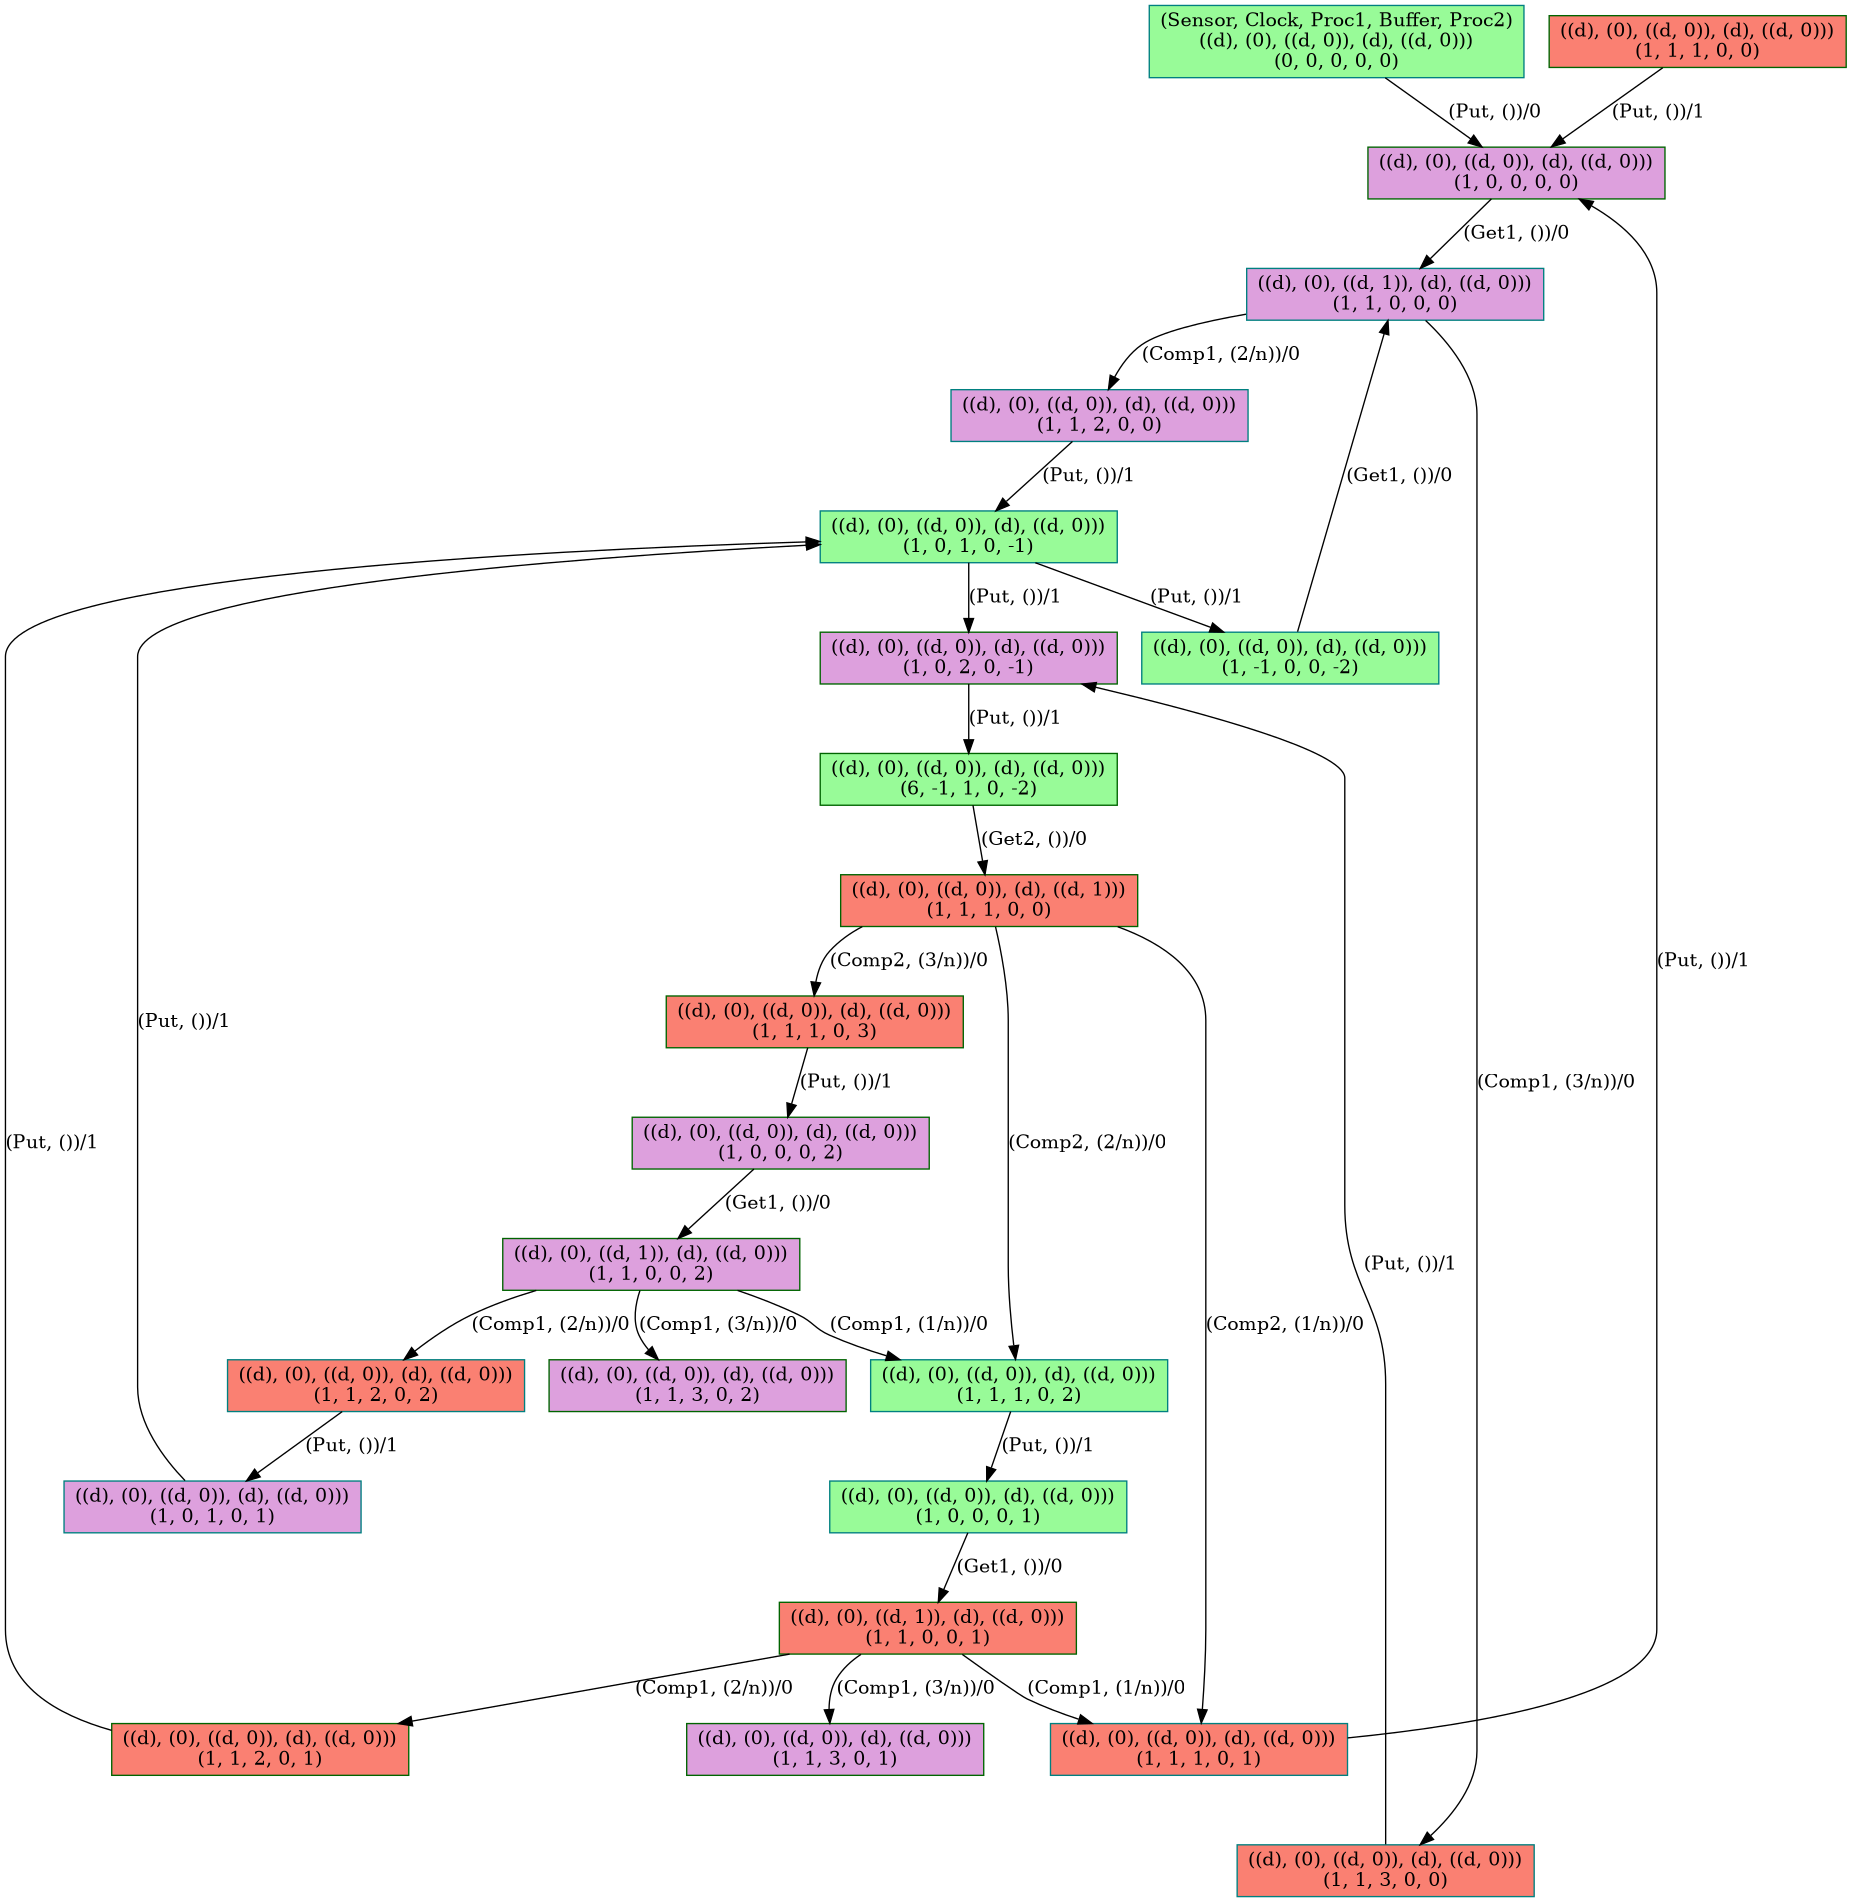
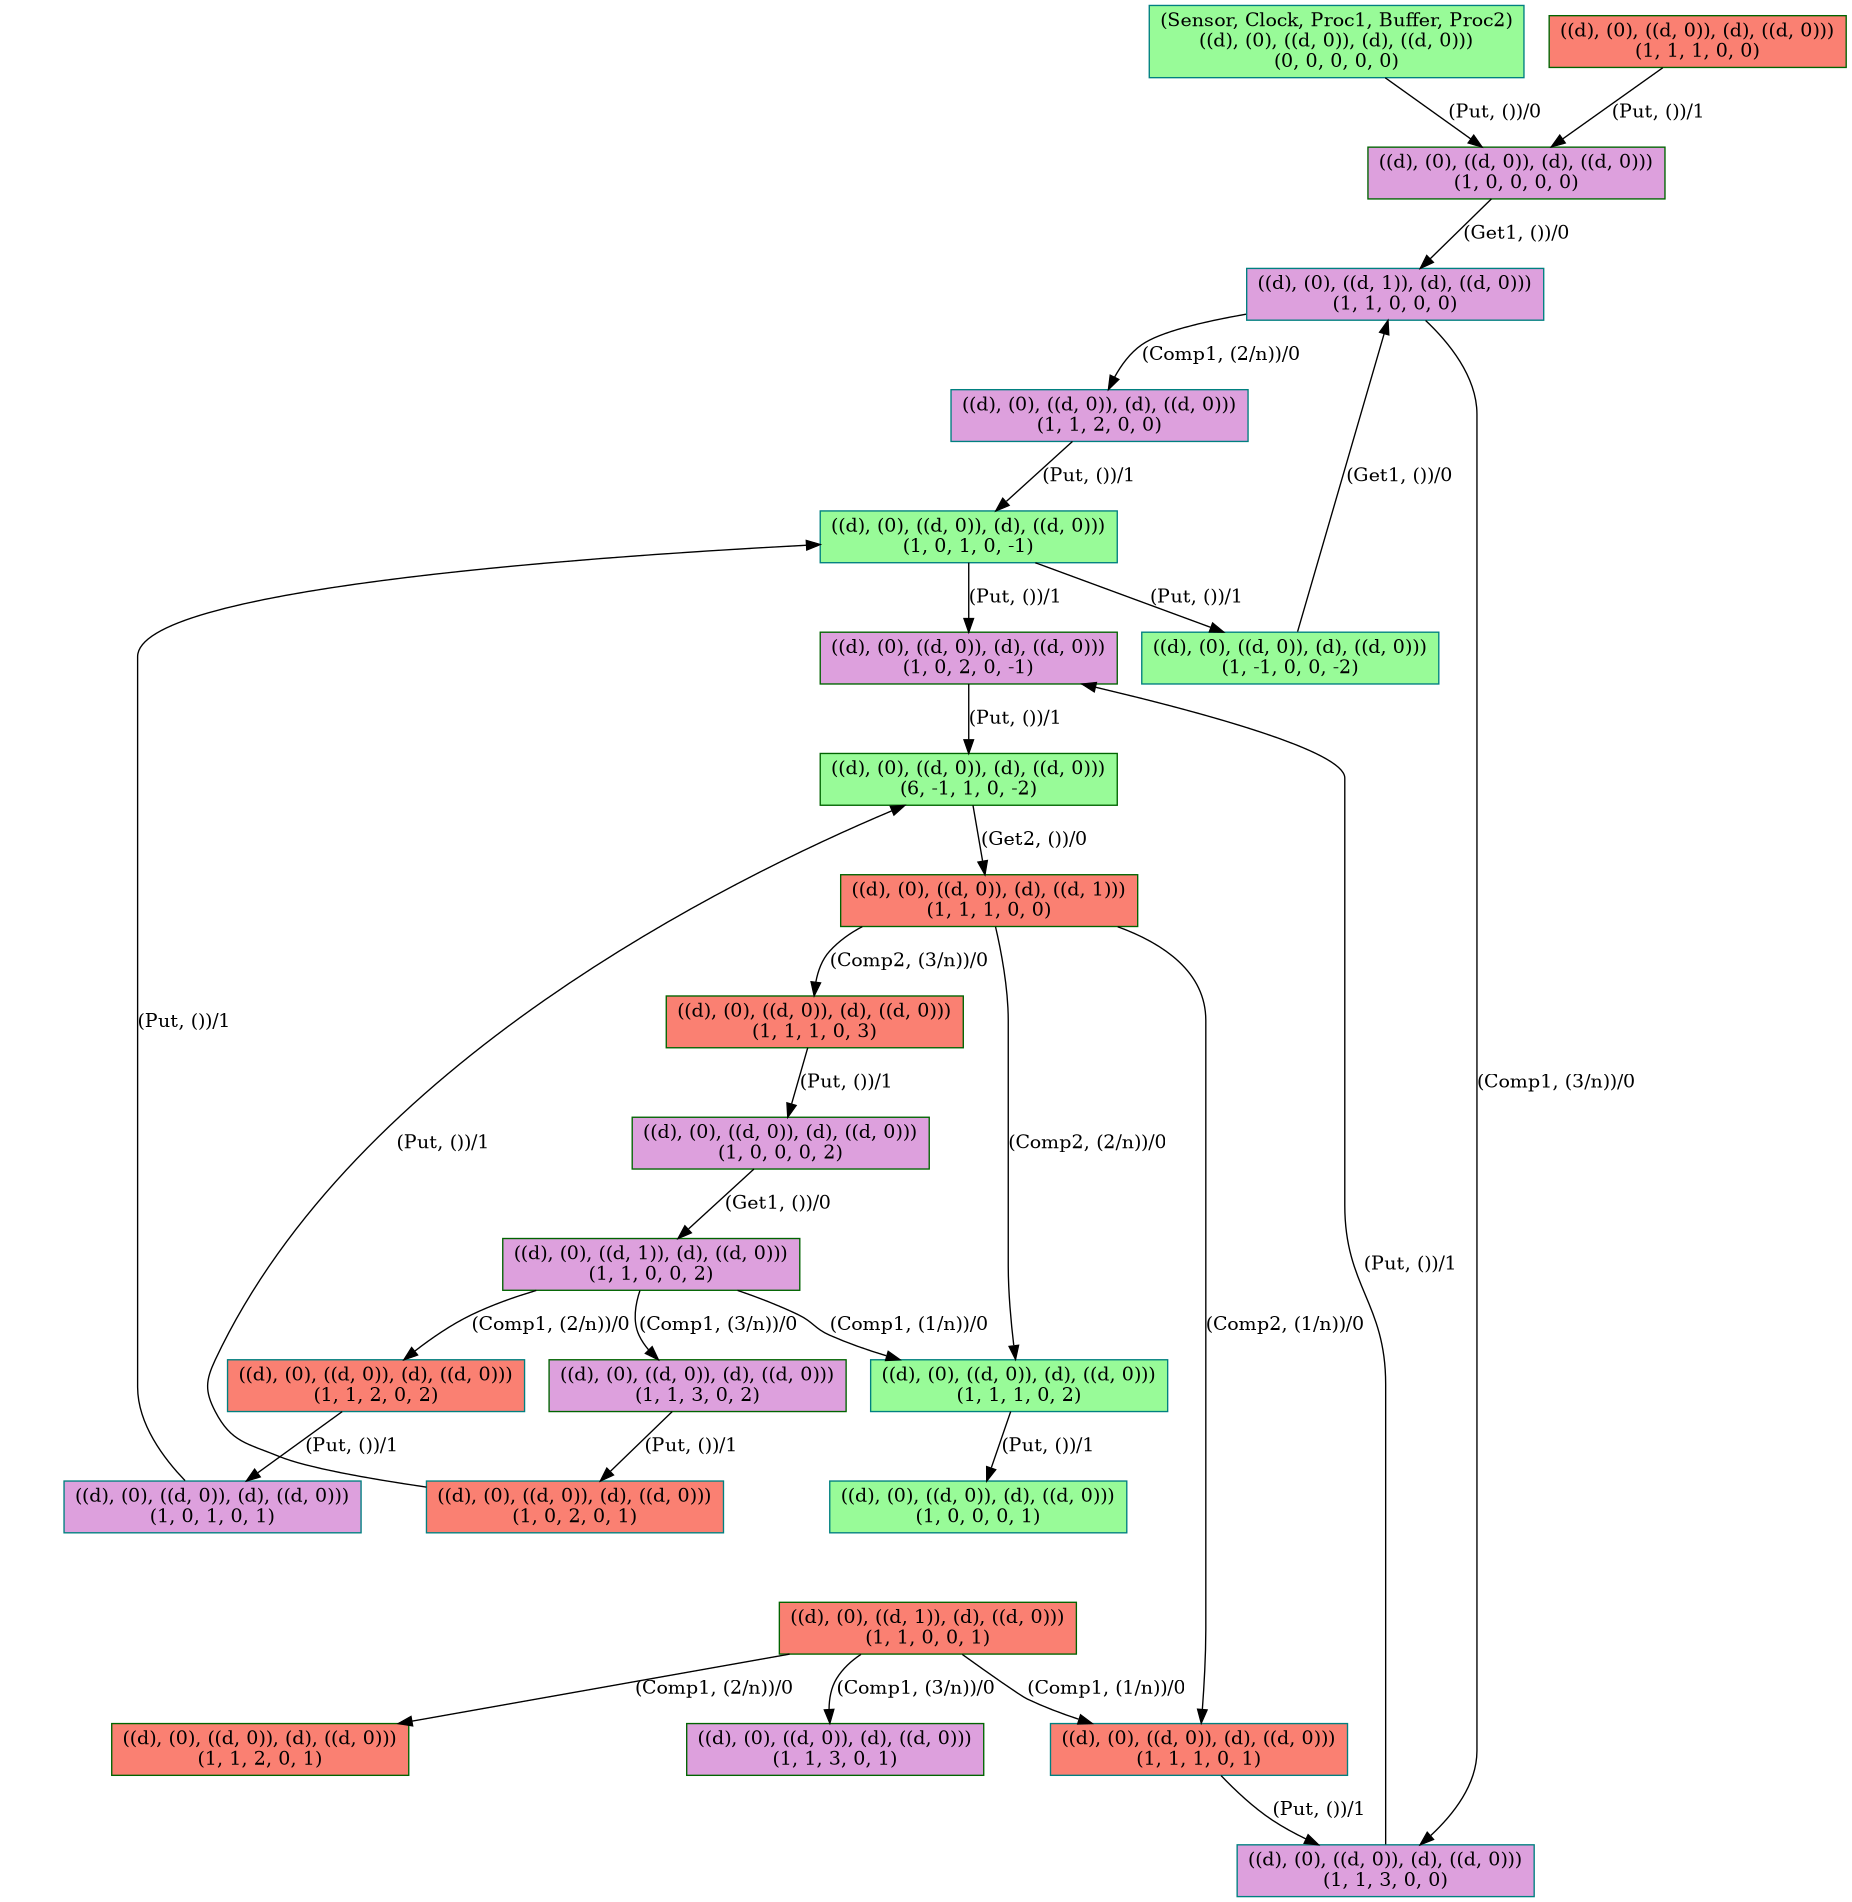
(5, 811) -> none
(1657, 1076) -> (1260, 1812)
none -> (575, 1507)
(956, 1561) -> none
(1386, 1871) -> (1386, 1871)
